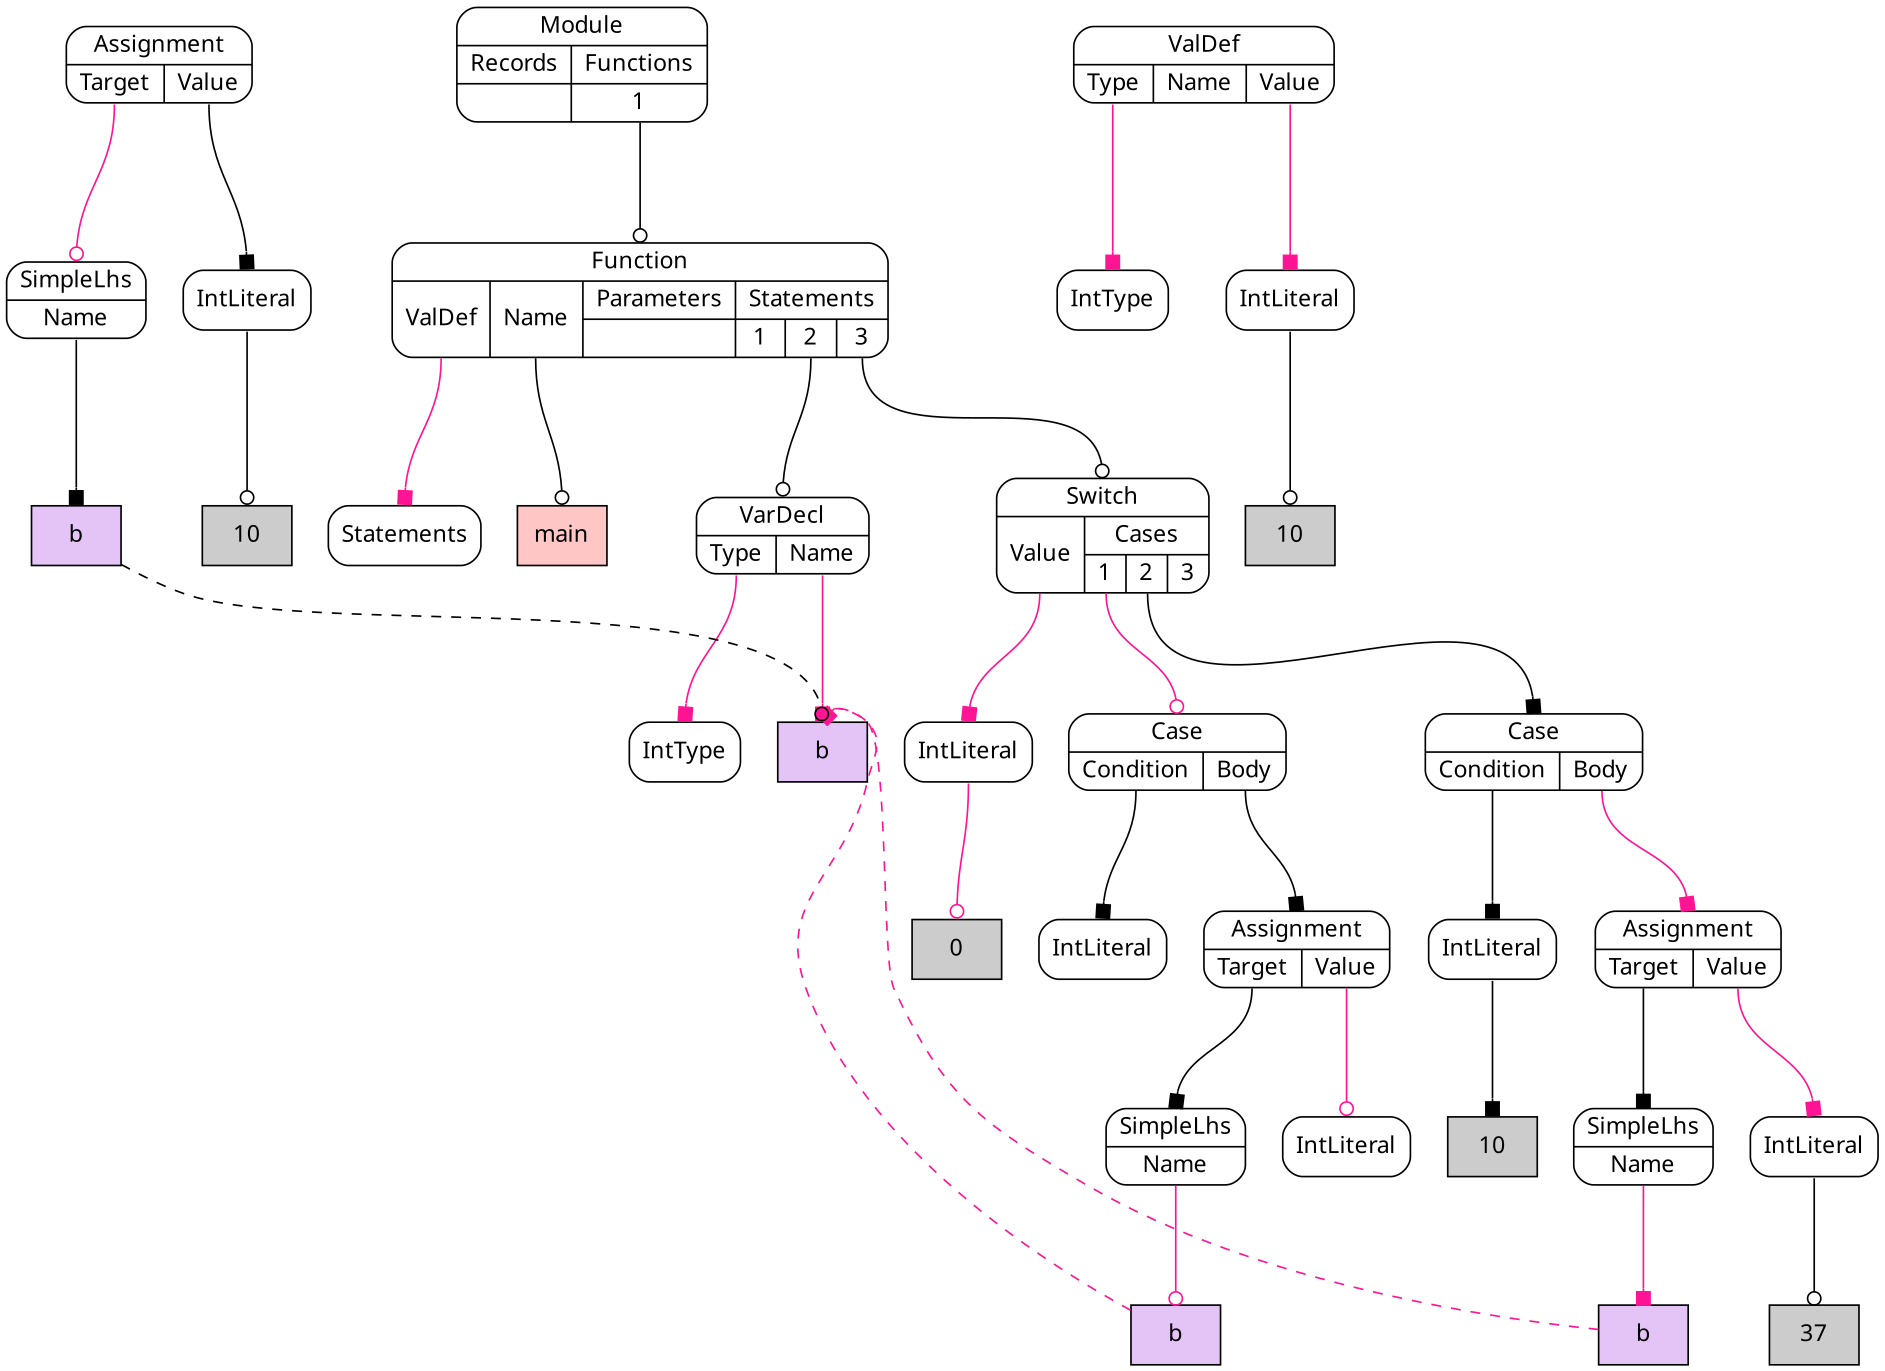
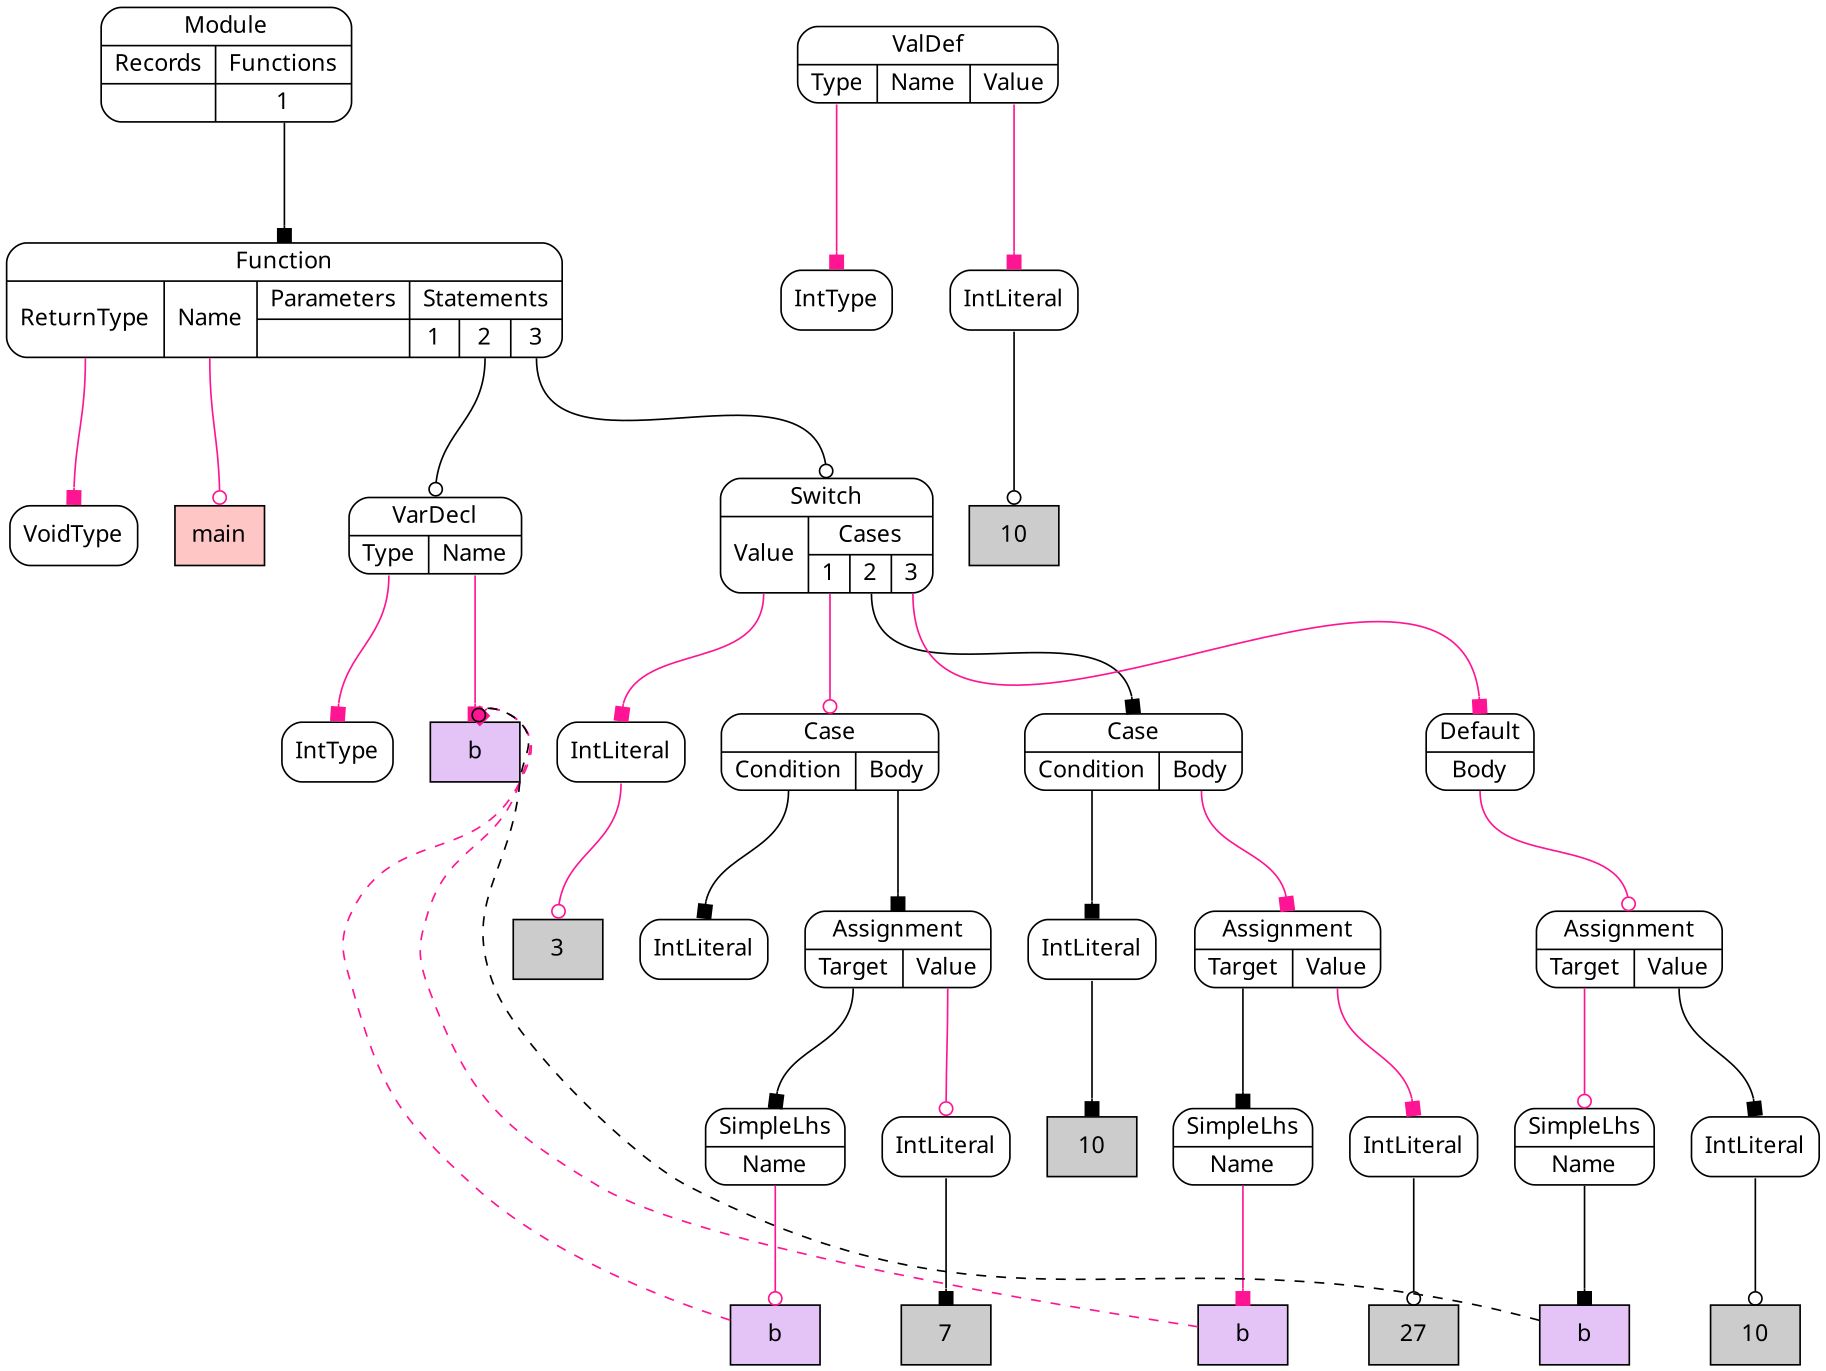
(640, 176) -> (284, 174)
(441, 318) -> (85, 318)
(547, 425) -> (214, 424)
(405, 536) -> (74, 536)
none -> (1480, 752)
(957, 949) -> (558, 949)
none -> (946, 1335)
(1814, 1335) -> (1414, 1335)
